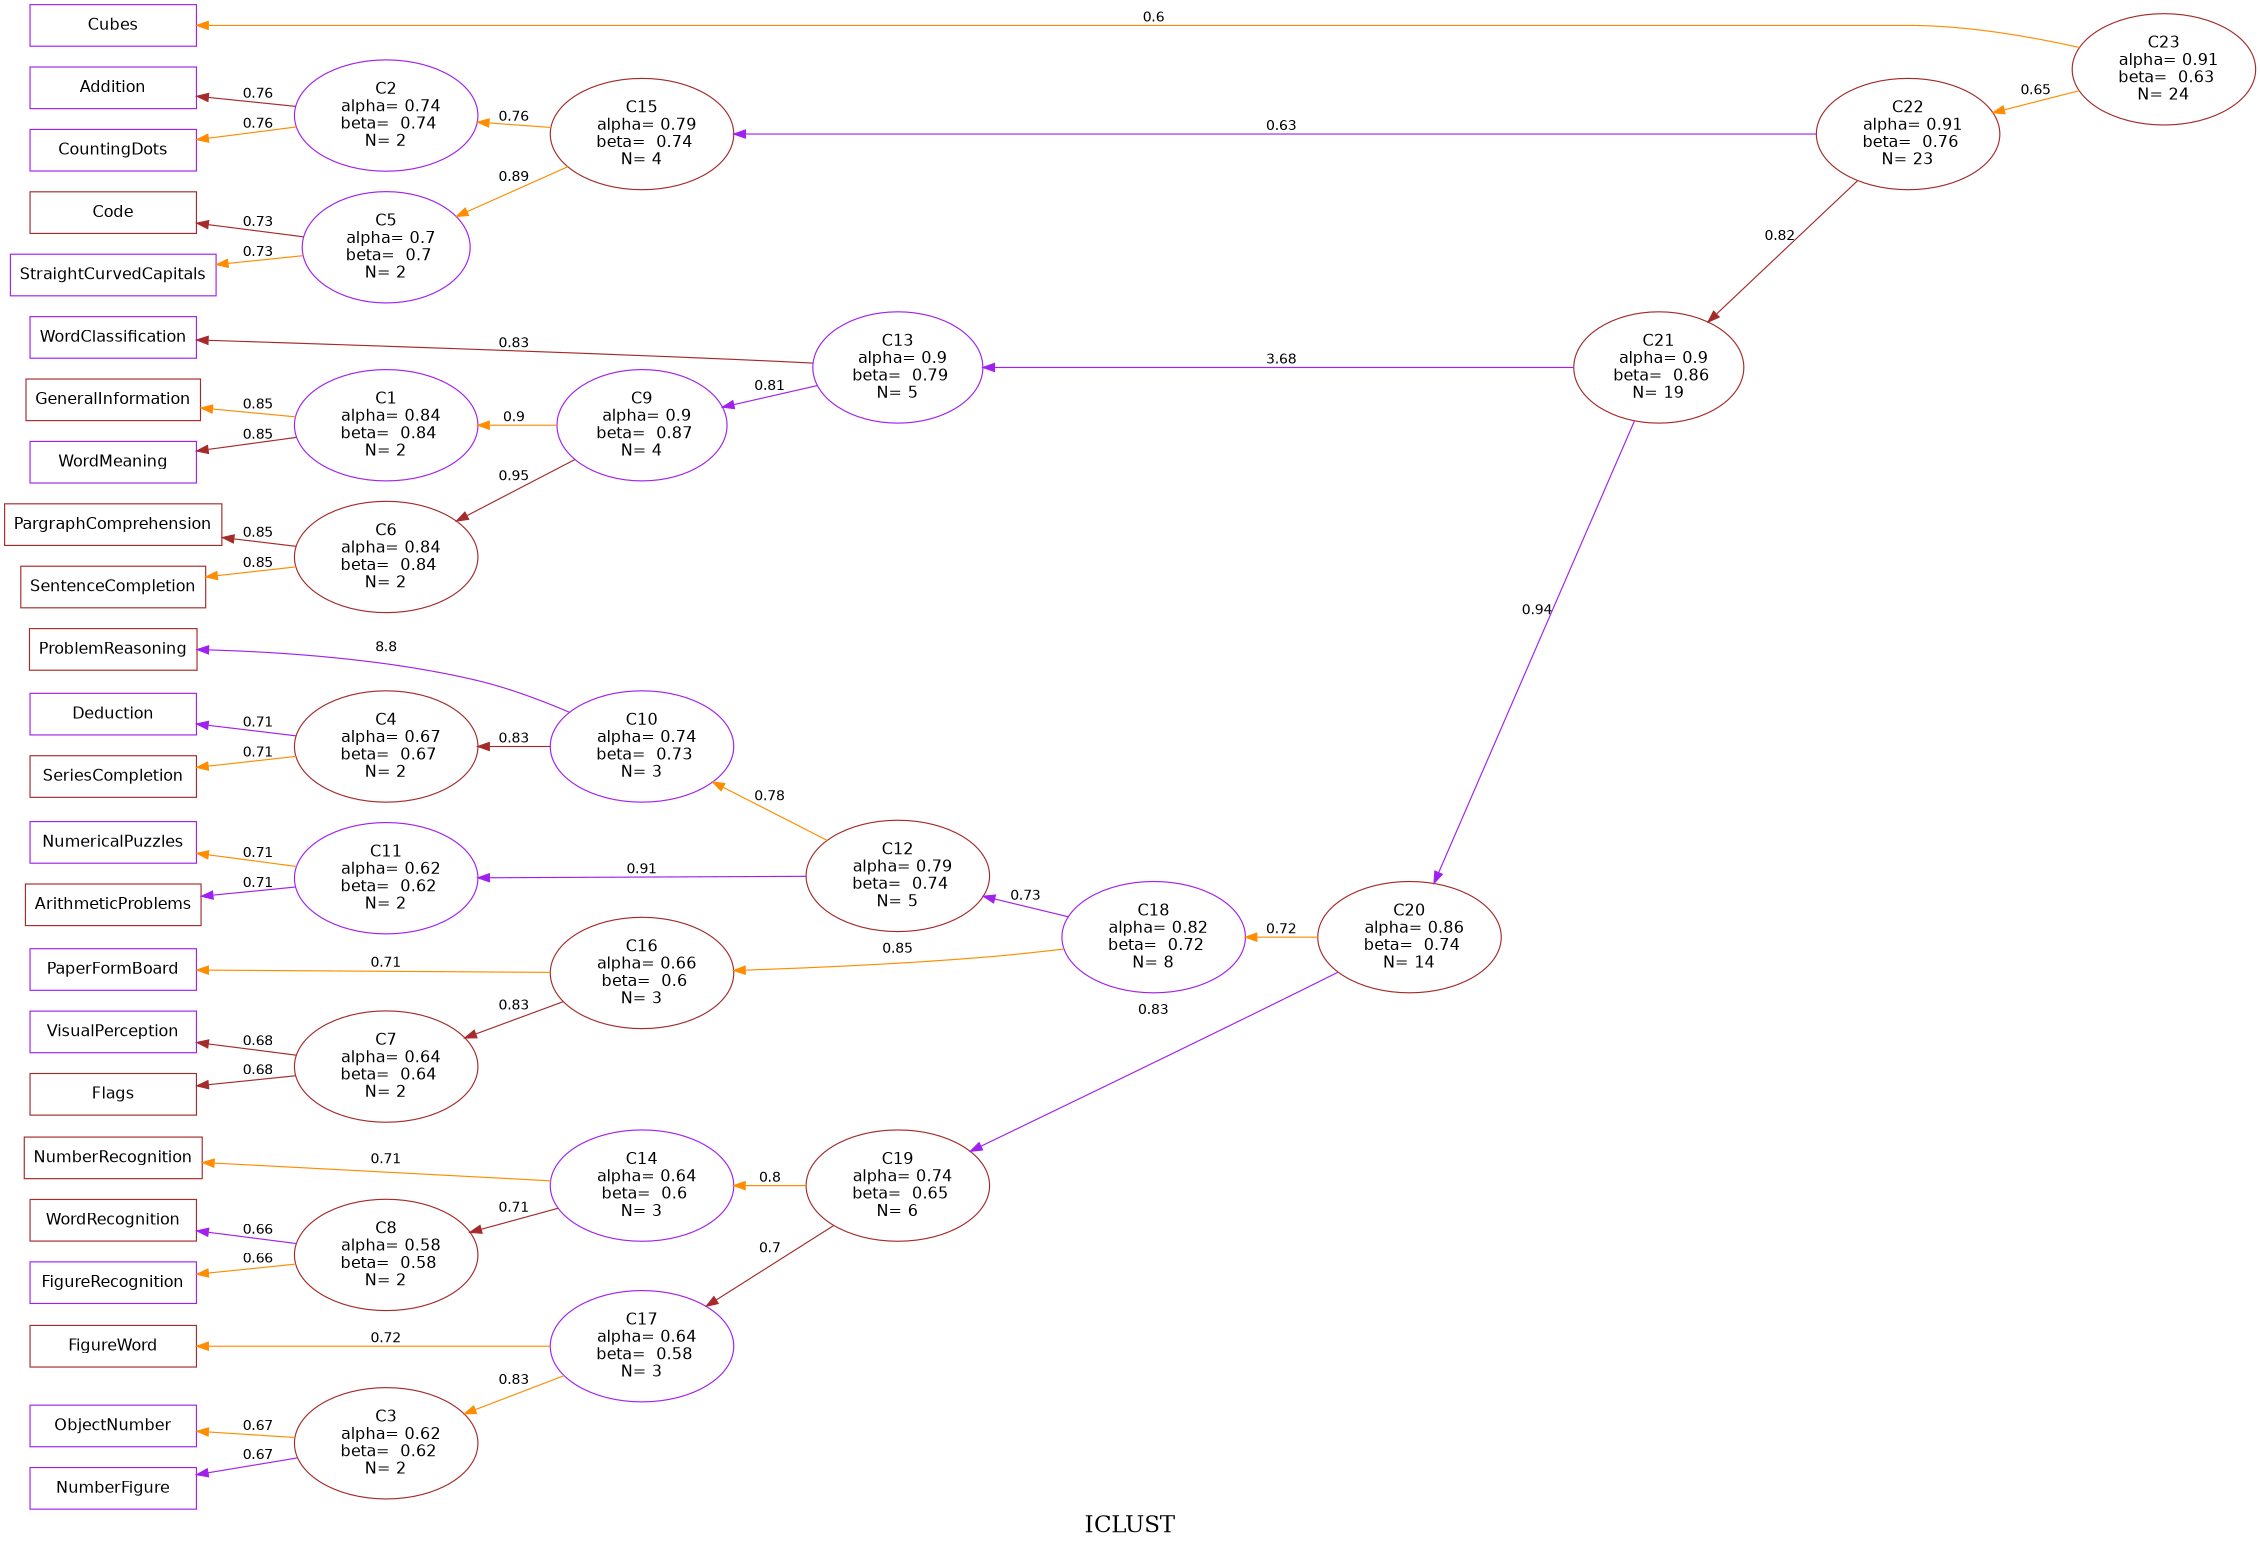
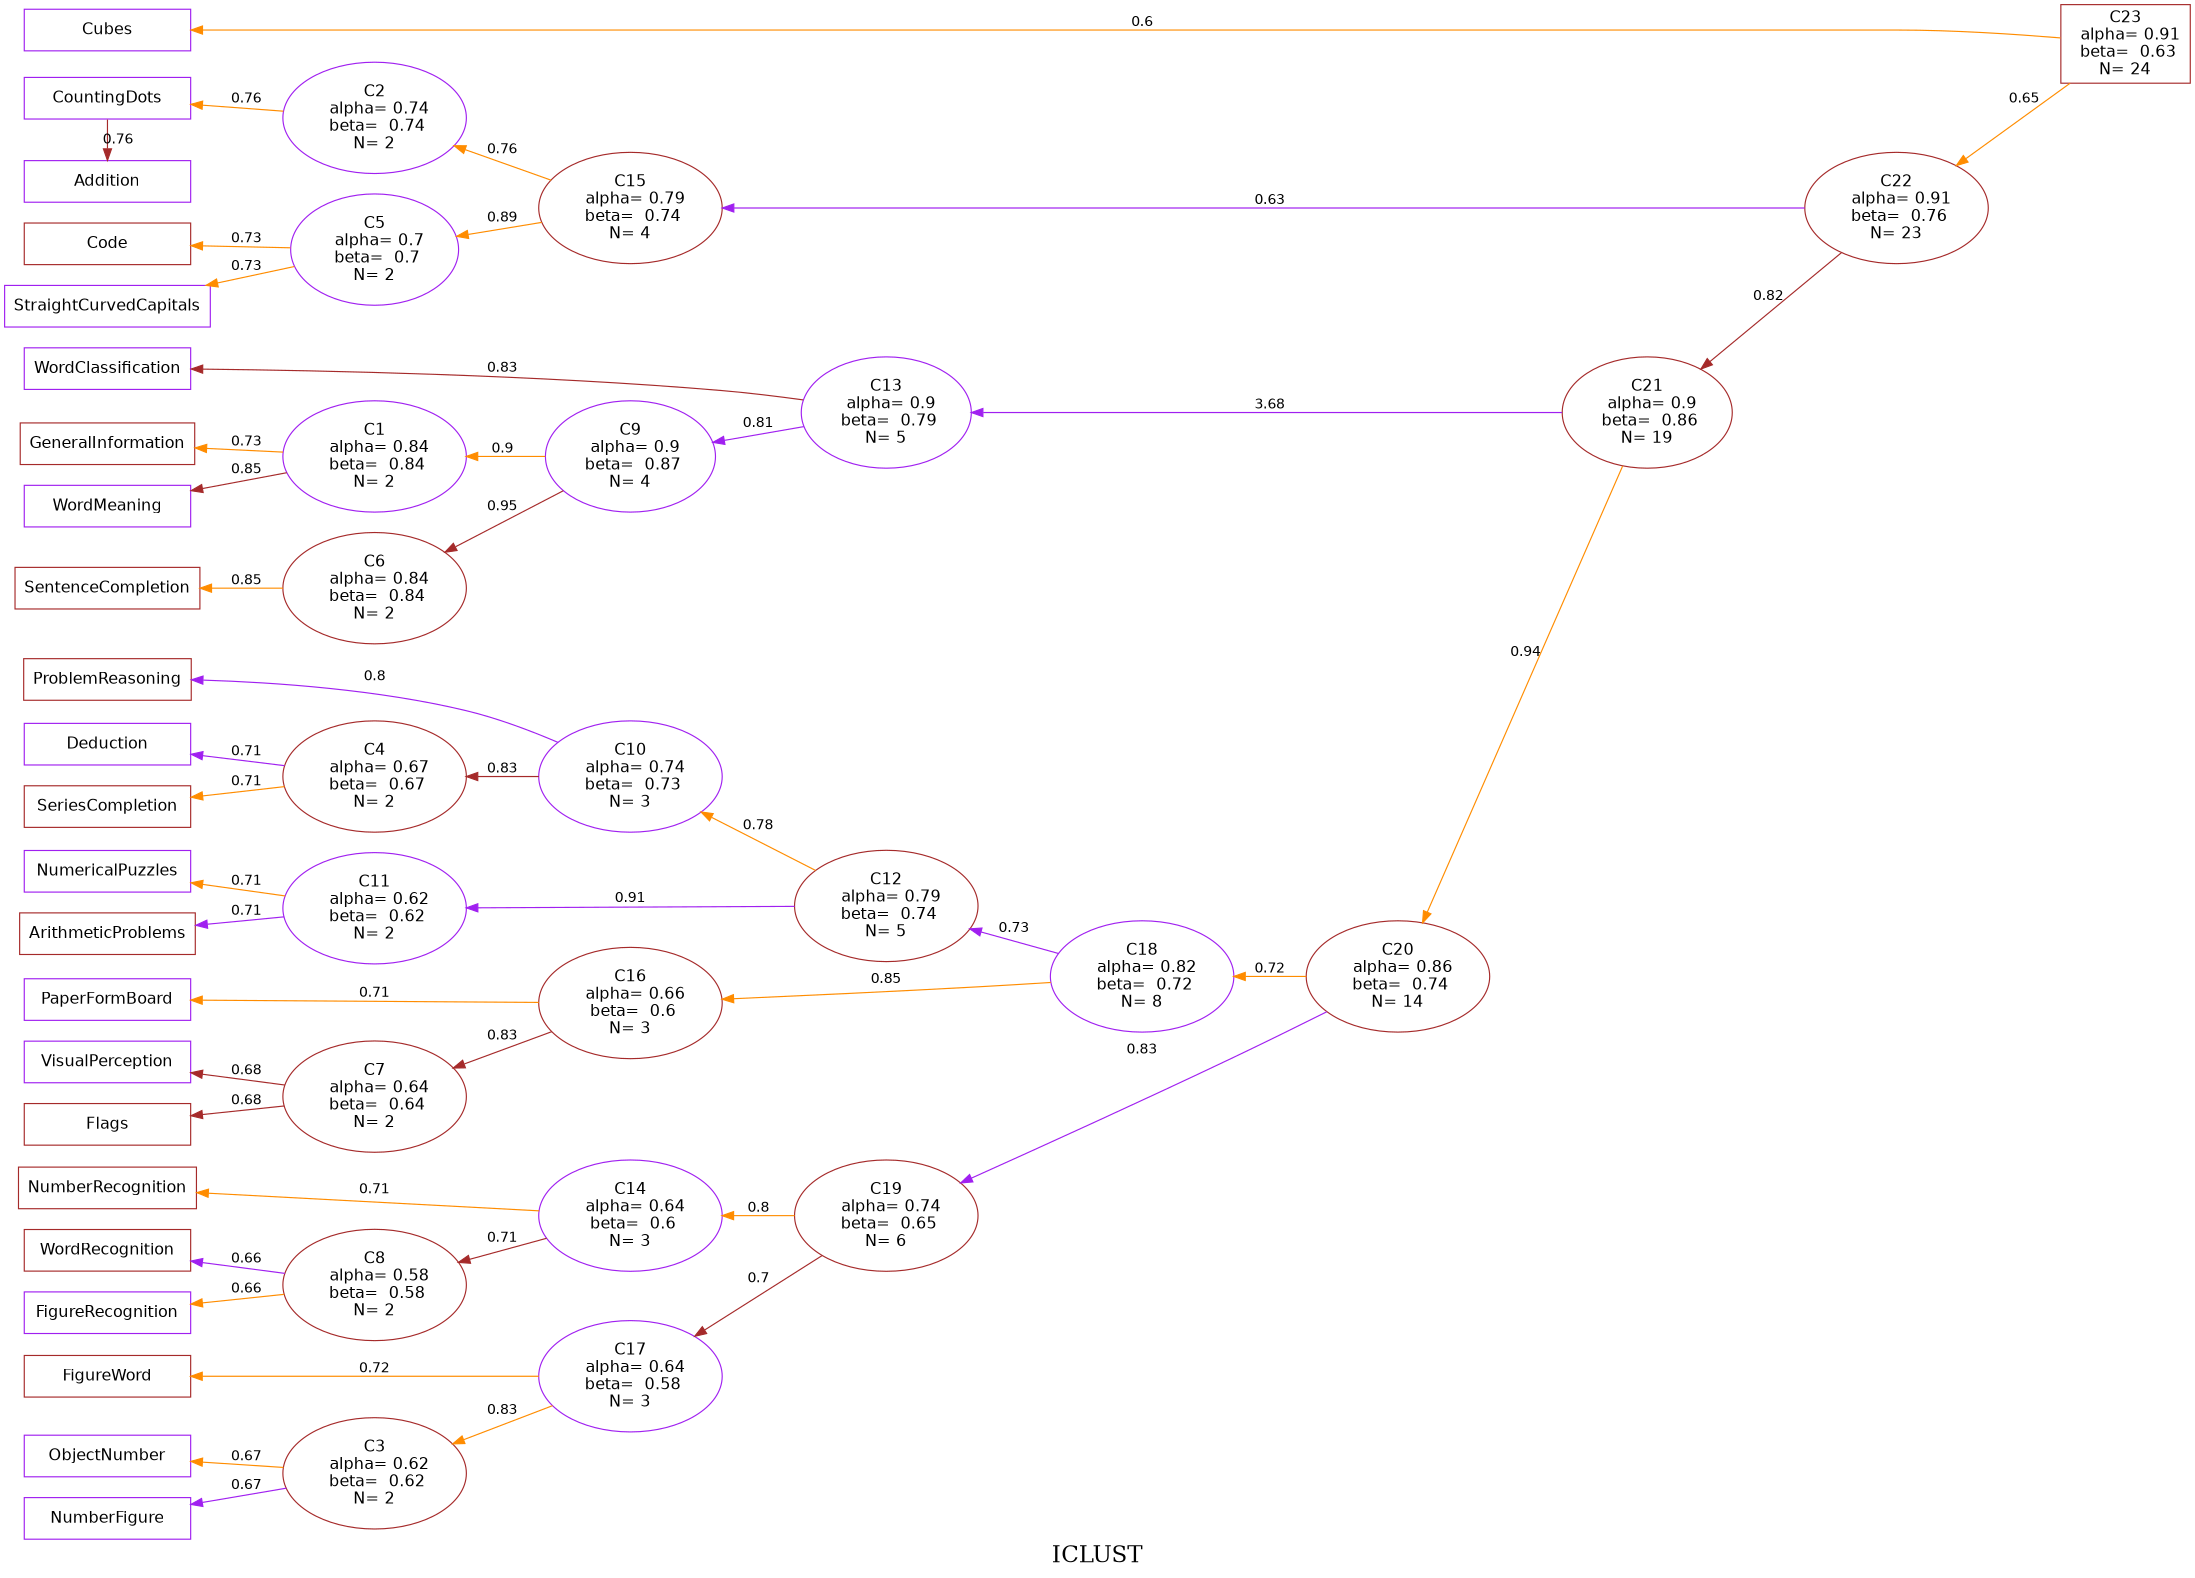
(2164, 69) -> (2126, 44)
(252, 102) -> (107, 134)
(256, 231) -> (247, 247)
(258, 405) -> (247, 442)
(113, 525) -> none
(1537, 647) -> (1525, 689)
(386, 648) -> (375, 677)
